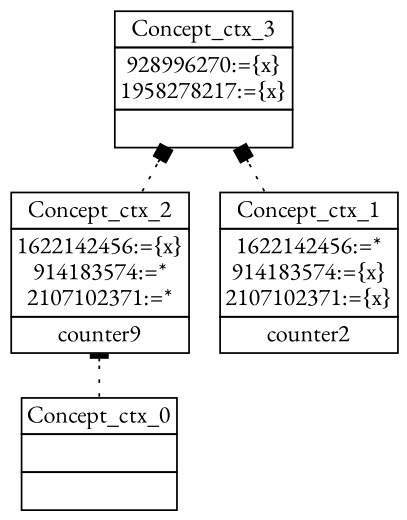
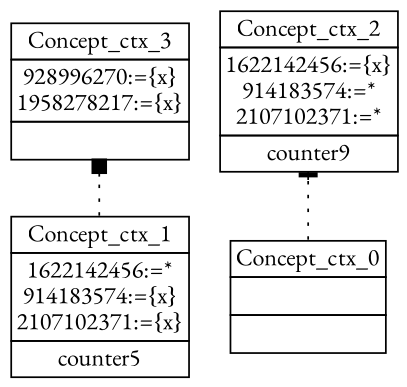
(150, 177) -> none
(309, 334) -> (100, 358)
